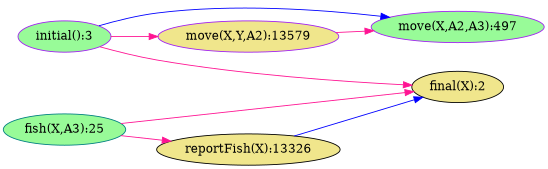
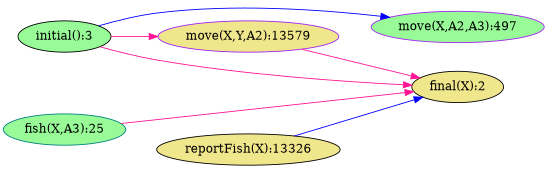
(350, 32) -> (356, 63)
(65, 37) -> (65, 37)
(141, 138) -> none
